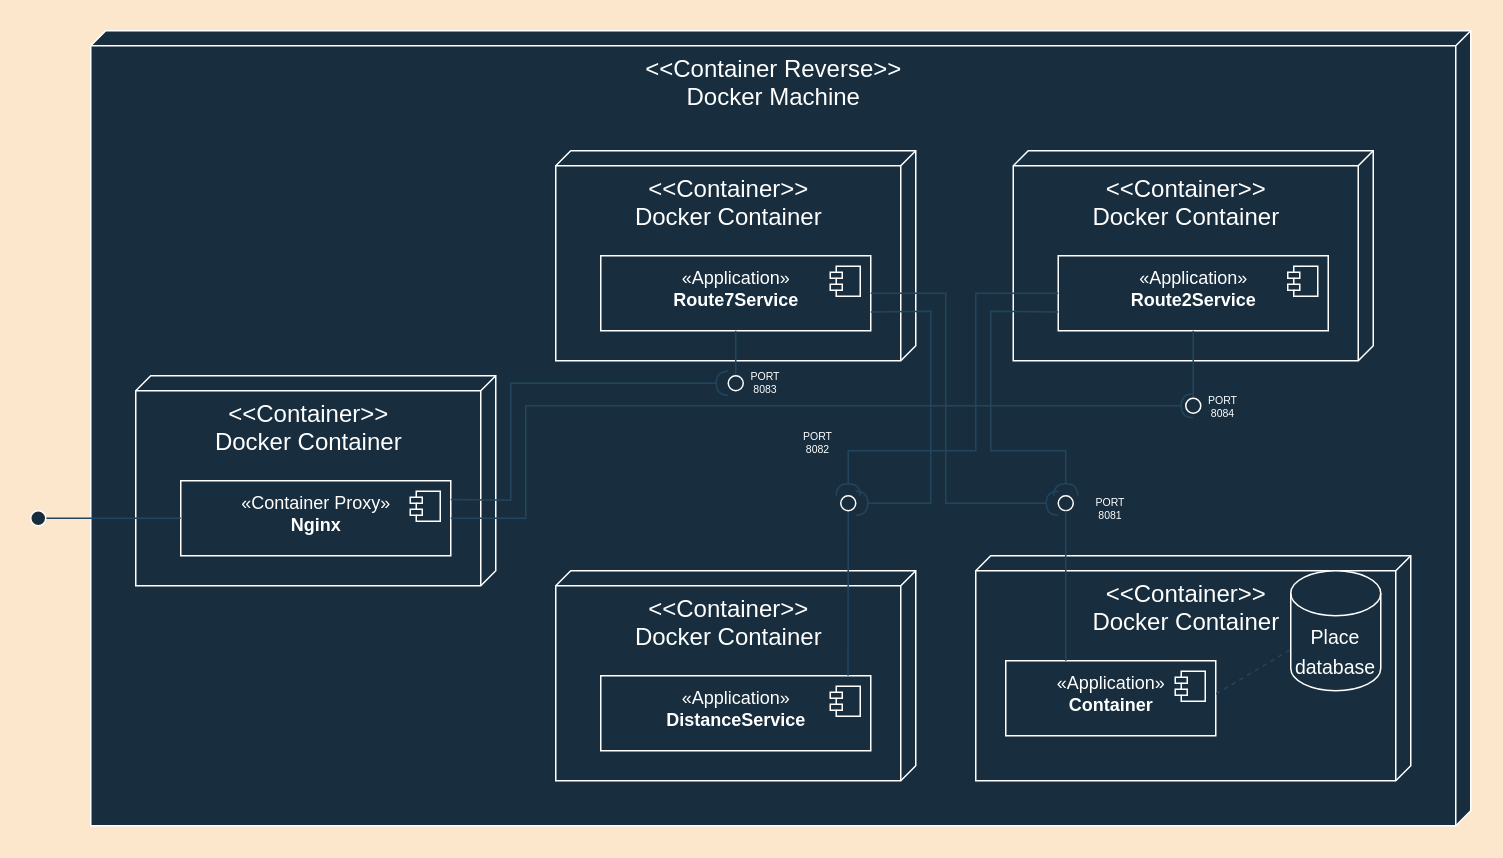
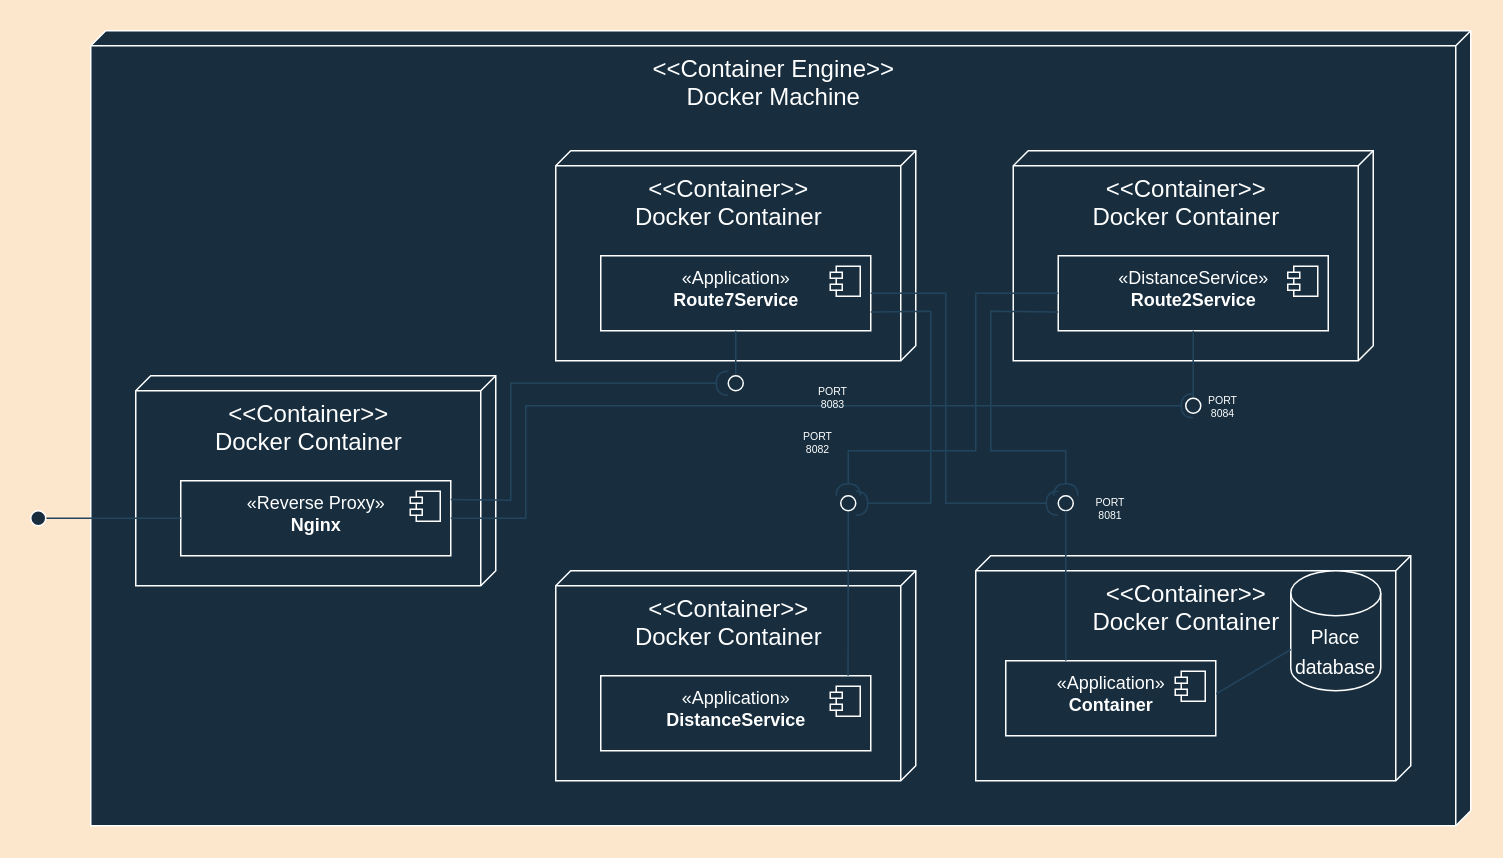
(774, 89) -> (774, 89)
(1194, 288) -> (1194, 288)
(766, 383) -> (833, 398)
(317, 513) -> (317, 513)
(1289, 651) -> (1289, 651)
